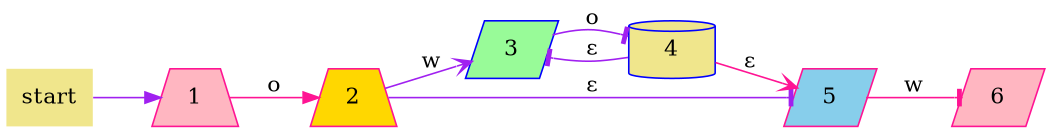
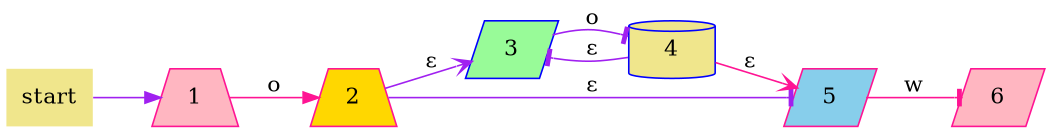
(432, 62) -> (432, 62)
